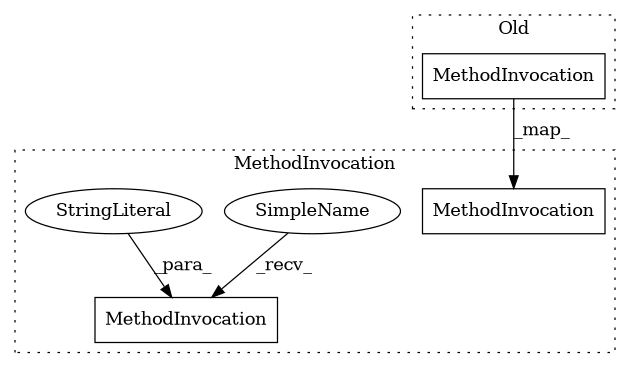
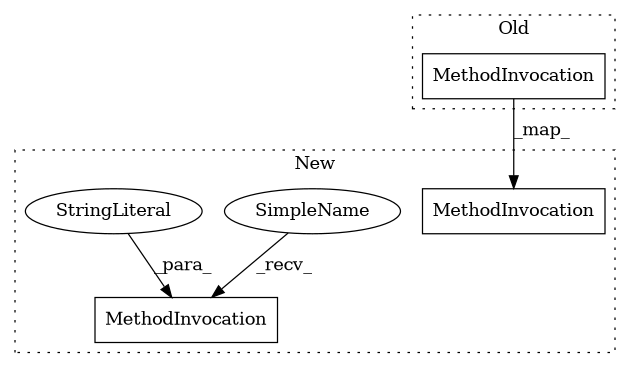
(315, 164) -> (315, 164)
